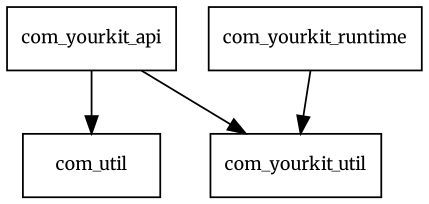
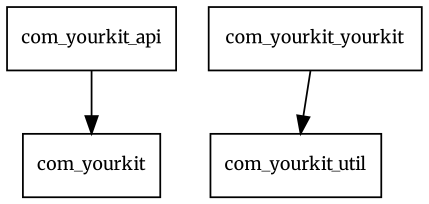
(315, 39) -> (315, 39)
(186, 97) -> none
(92, 166) -> (92, 166)
